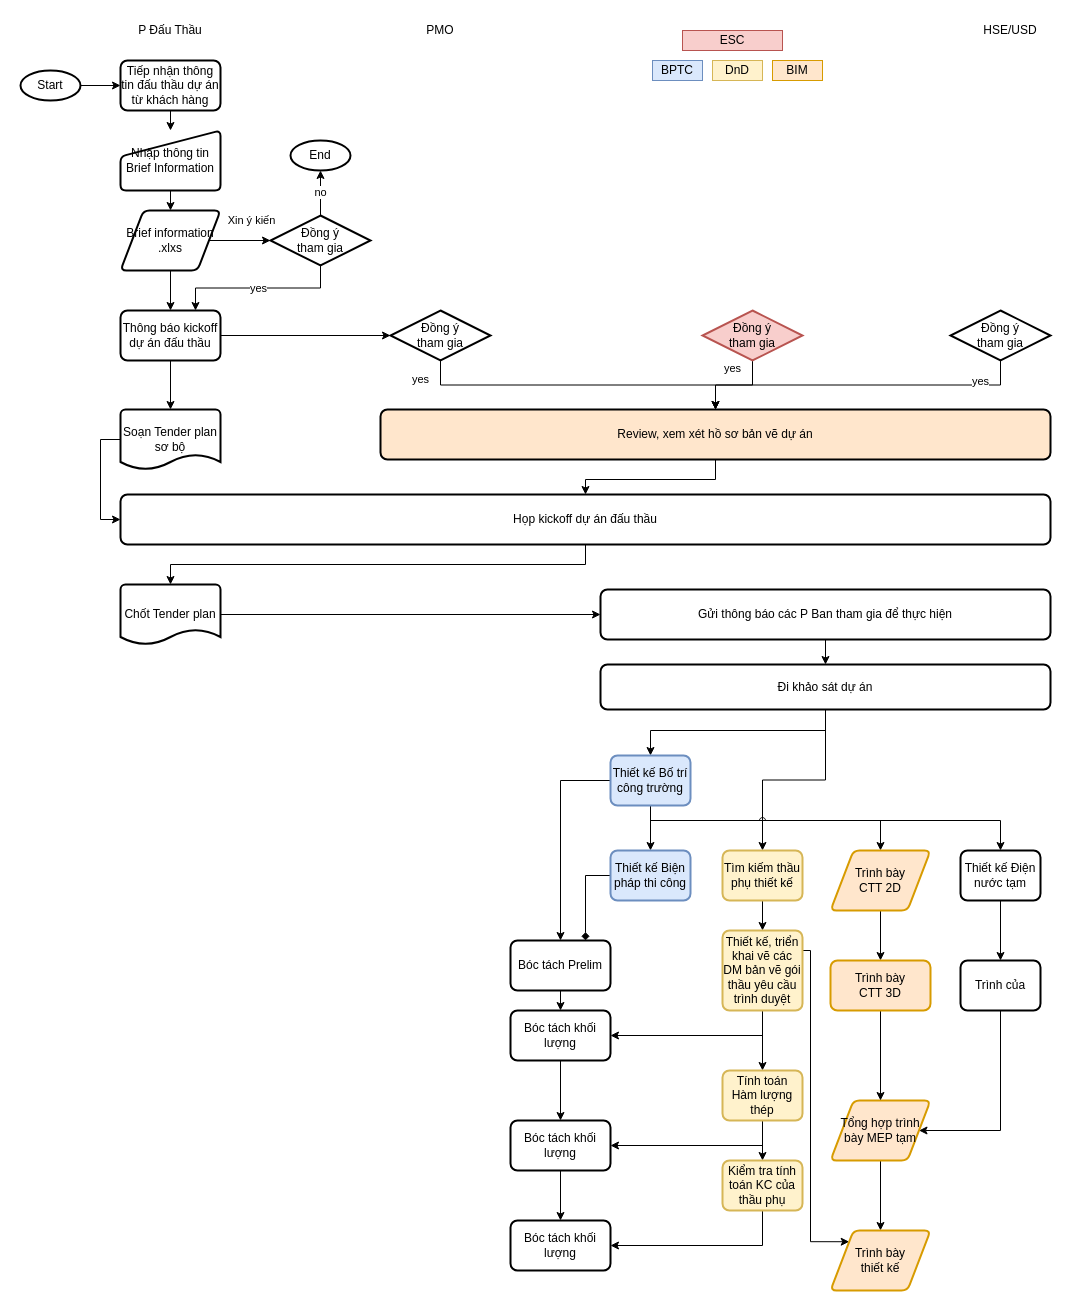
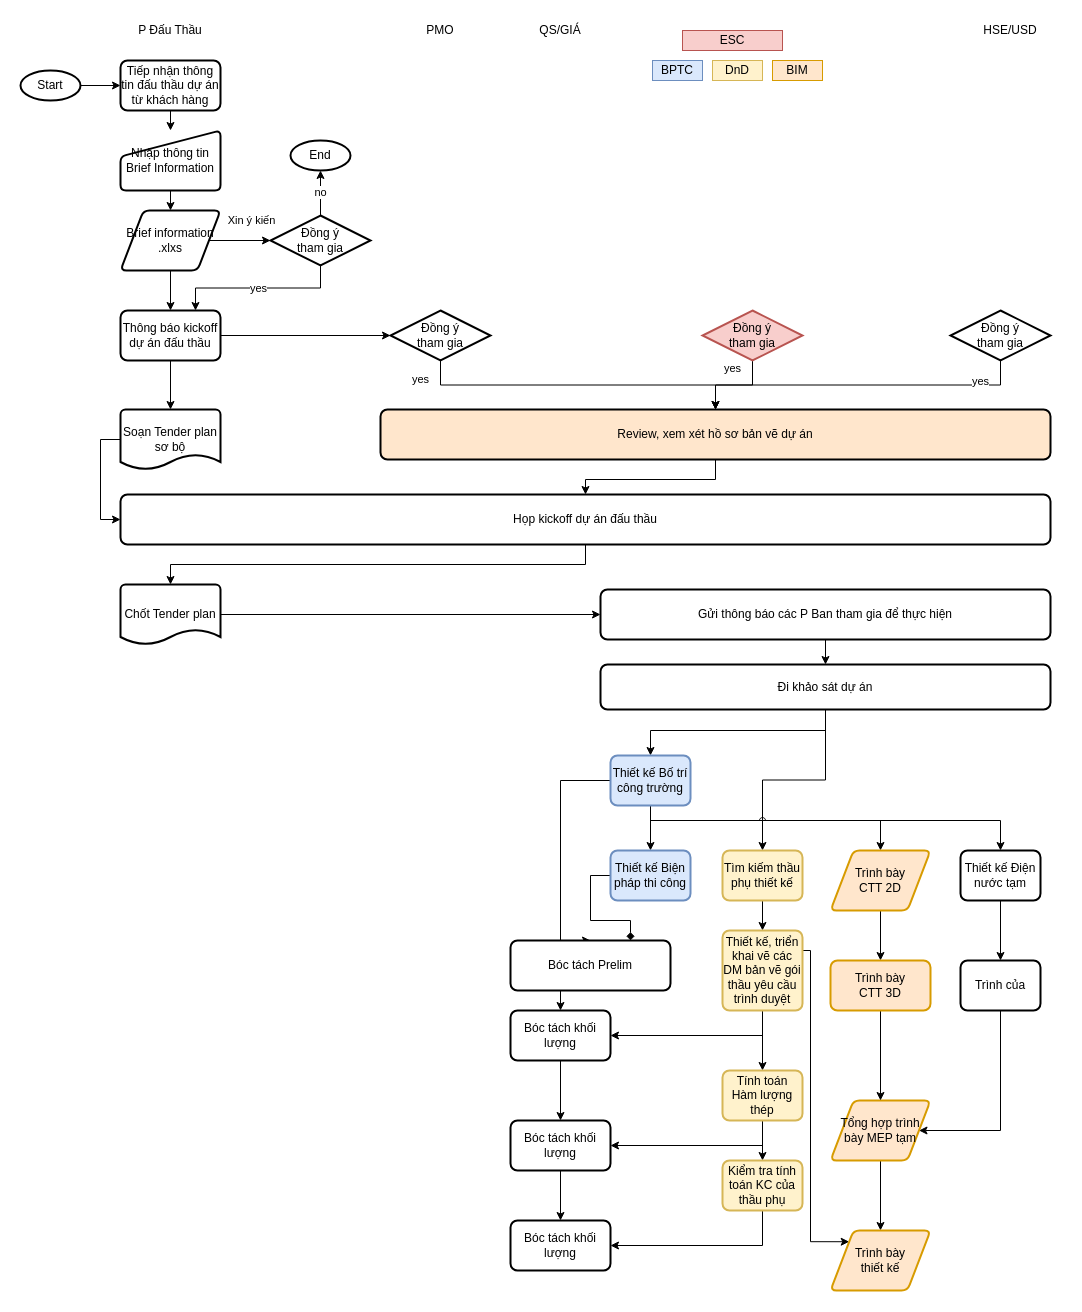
none -> (561, 31)
(561, 966) -> (591, 966)
